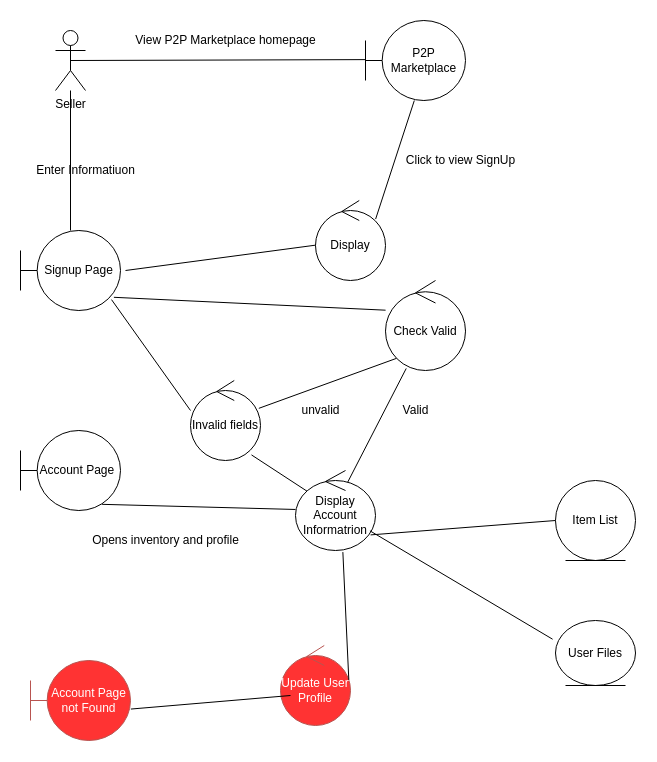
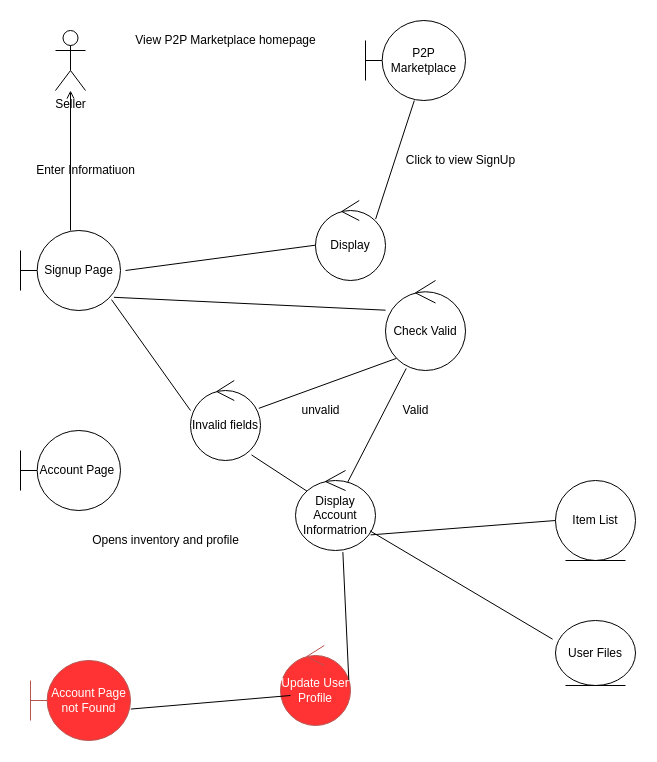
(217, 60) -> none
(71, 95) -> (71, 96)
(198, 507) -> none
